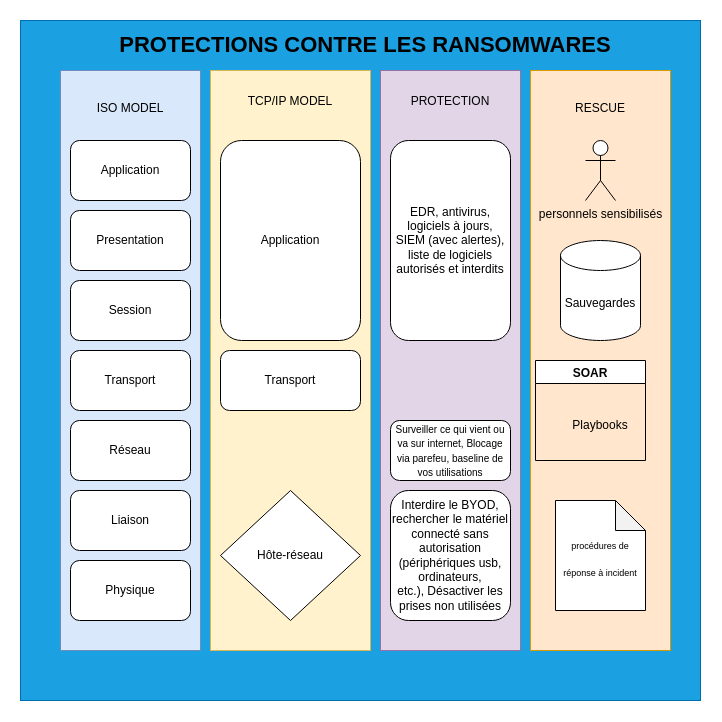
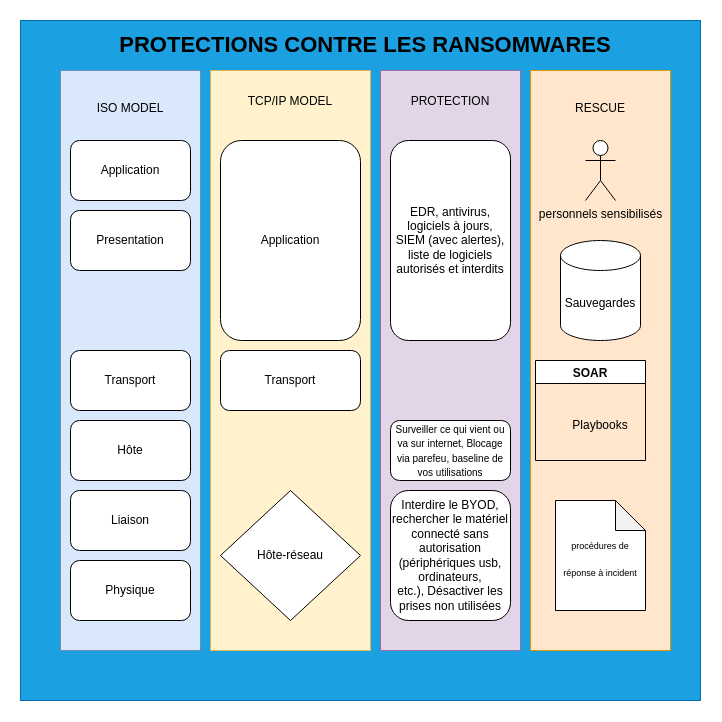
(131, 311) -> none
(131, 451) -> (131, 451)
